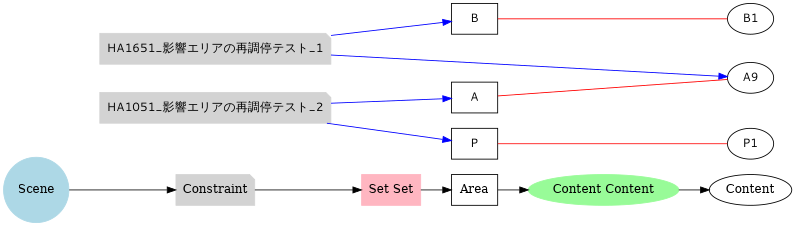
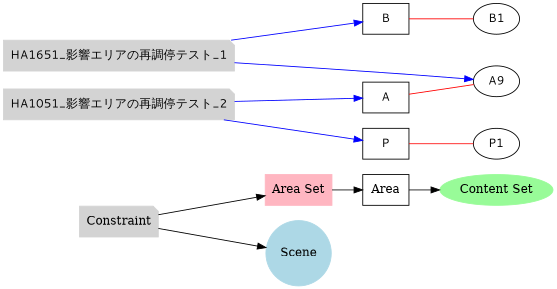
(118, 190) -> (208, 237)
(391, 190) -> (299, 190)
(604, 190) -> (496, 190)
(751, 190) -> none
